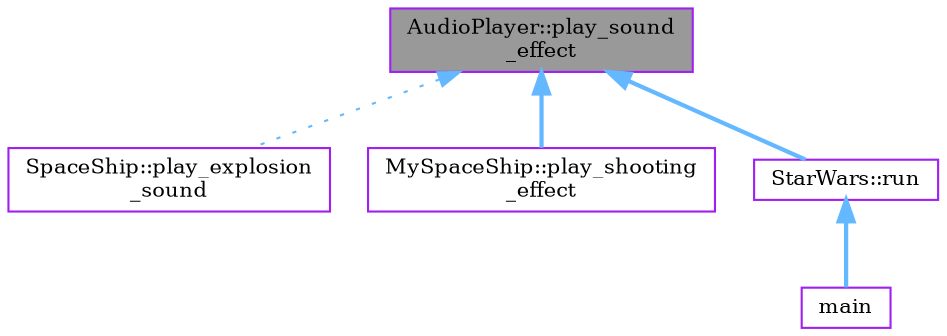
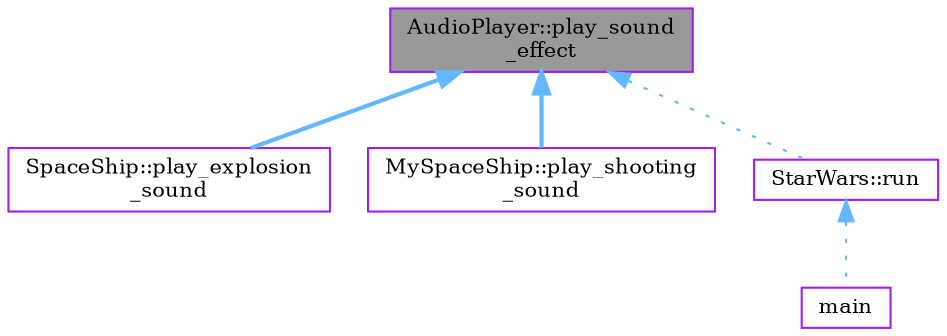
(345, 114) -> (345, 114)
(717, 120) -> (717, 120)
(542, 180) -> (542, 180)
(846, 255) -> (846, 255)
